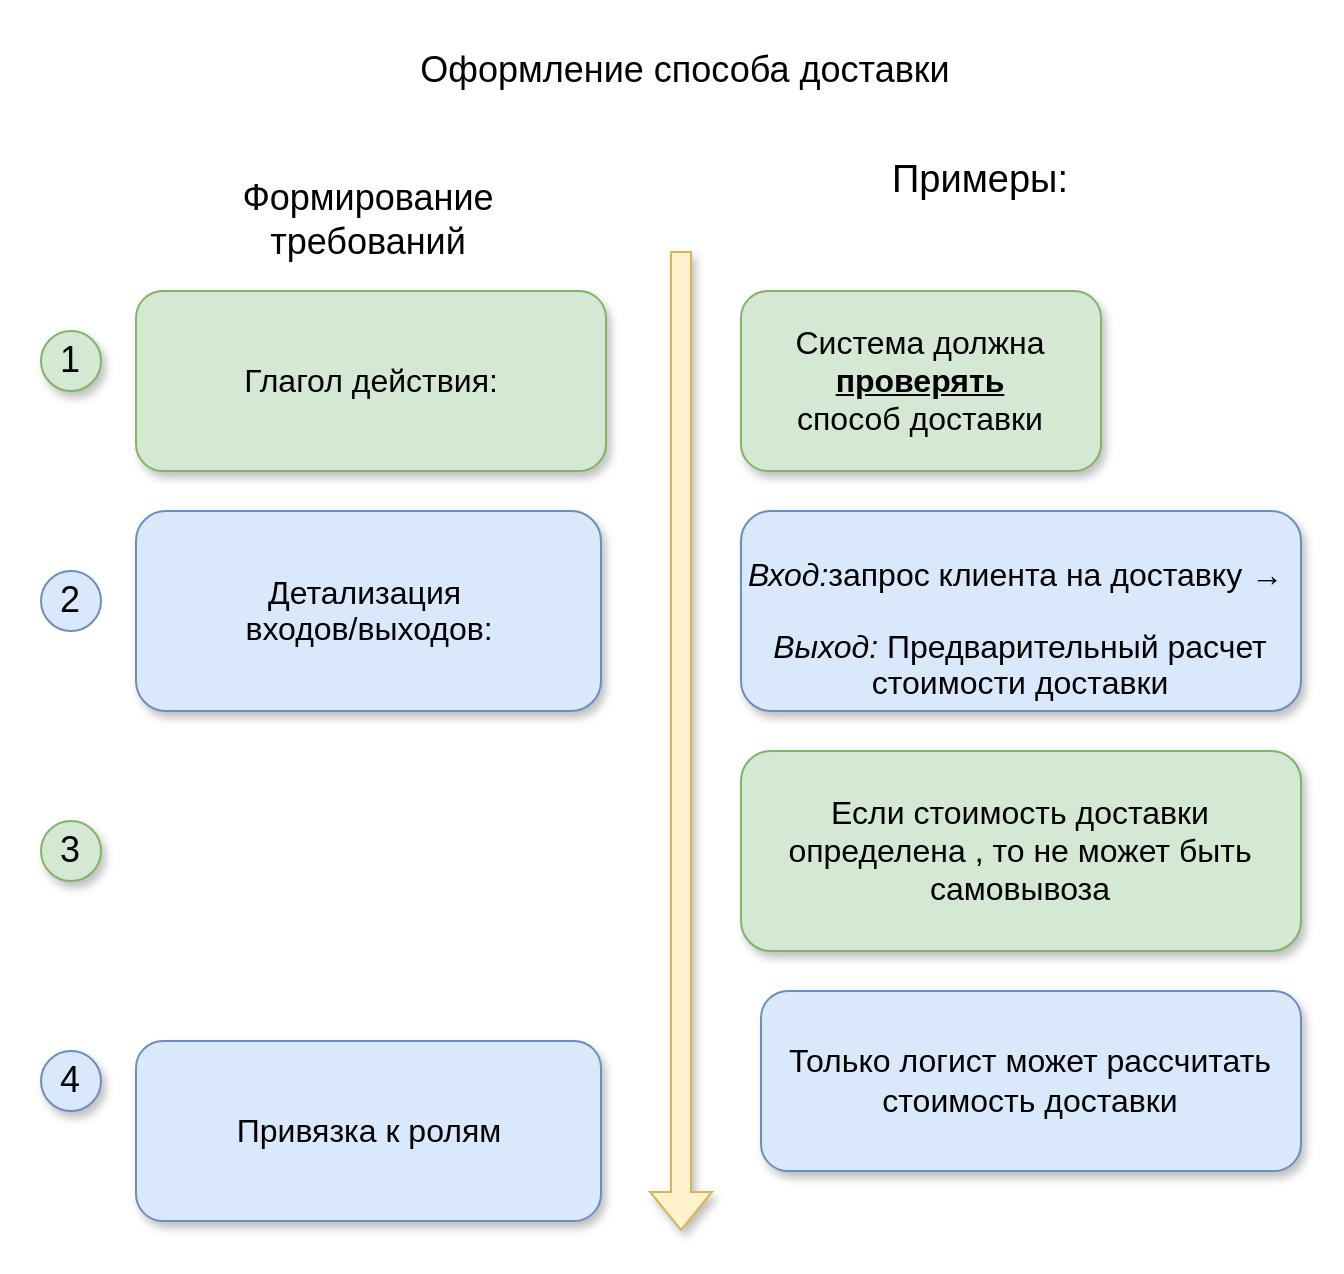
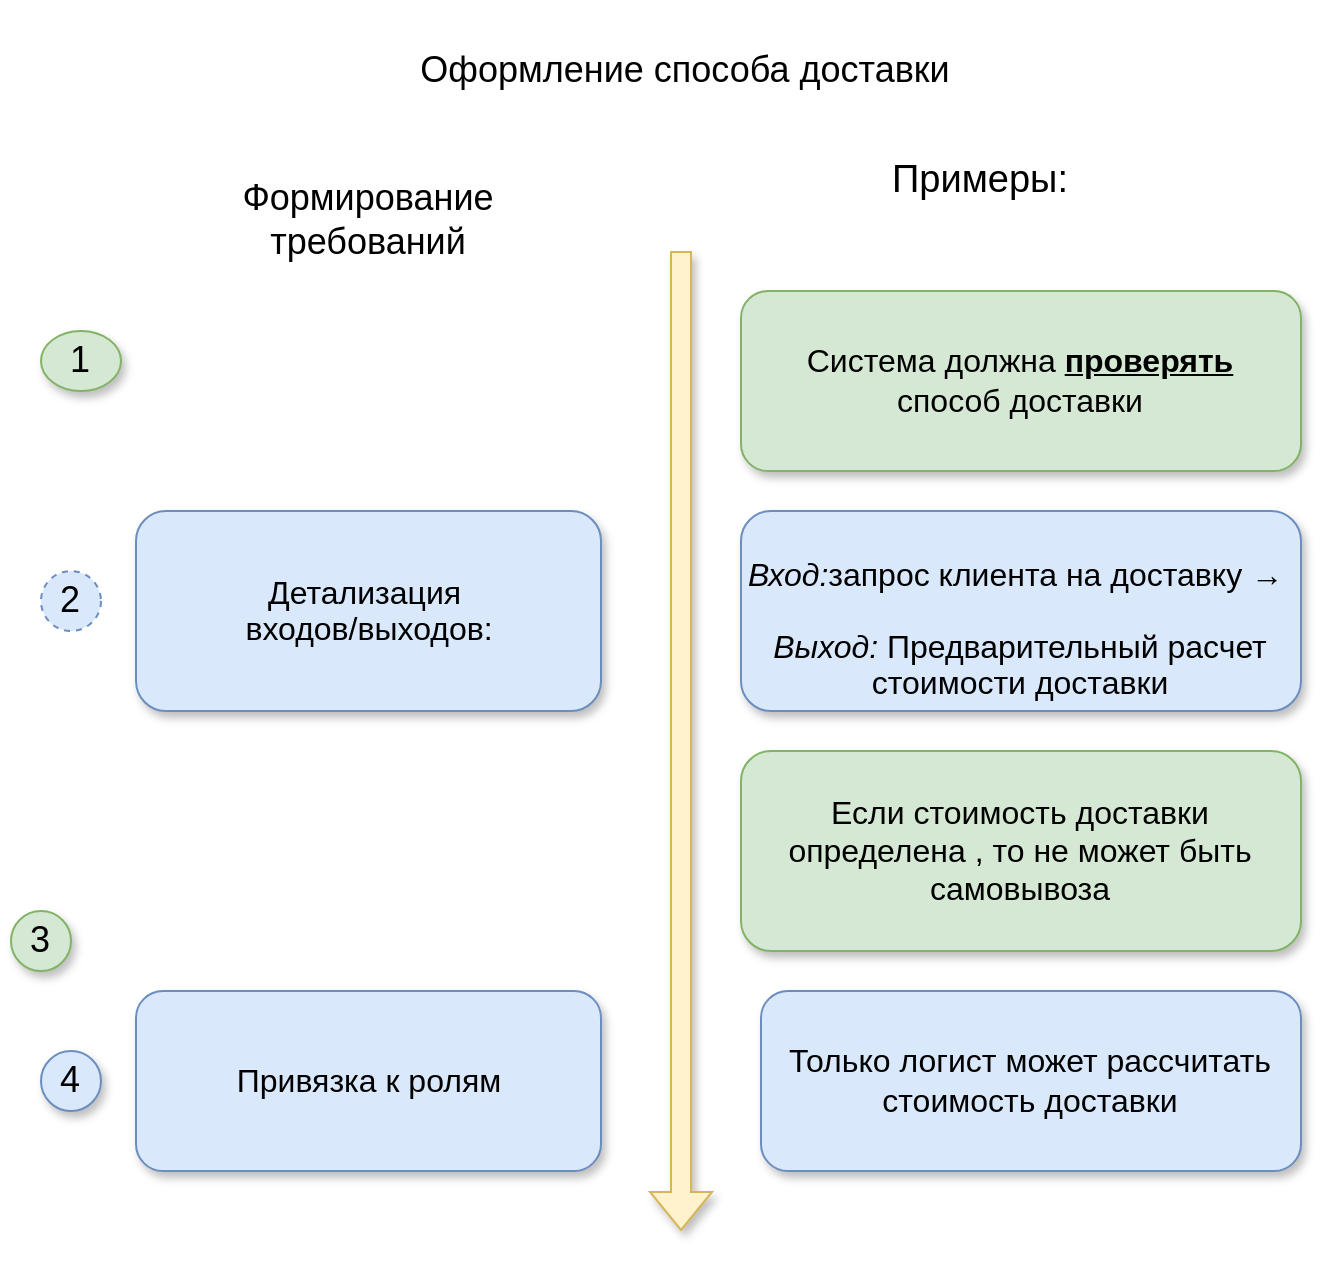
(71, 361) -> (81, 361)
(371, 381) -> none
(921, 381) -> (1021, 381)
(71, 601) -> (71, 601)
(71, 851) -> (41, 941)
(369, 1131) -> (369, 1081)
